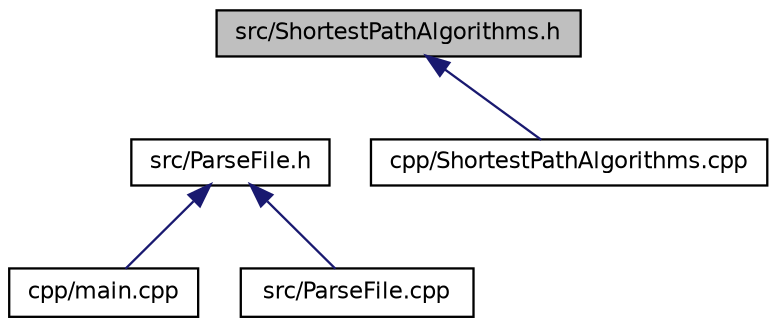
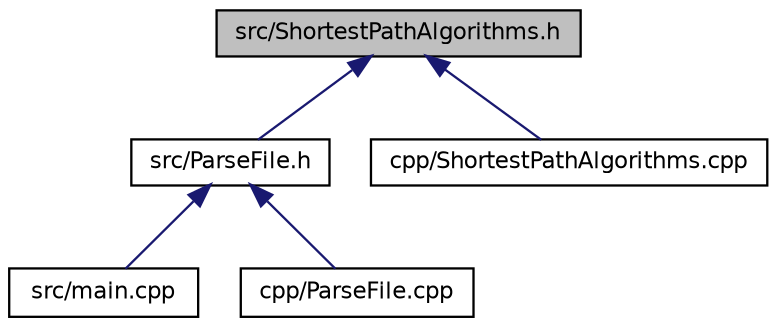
none -> (305, 105)
(104, 293) -> (104, 293)
(357, 293) -> (357, 293)
